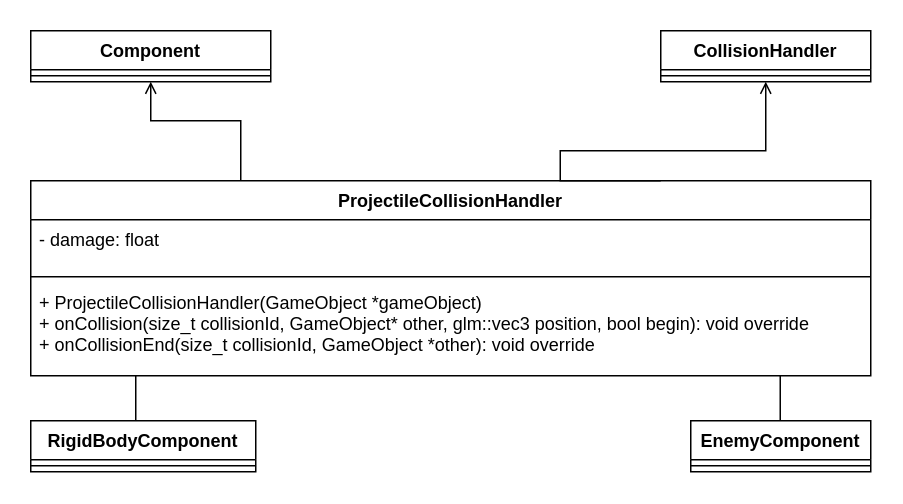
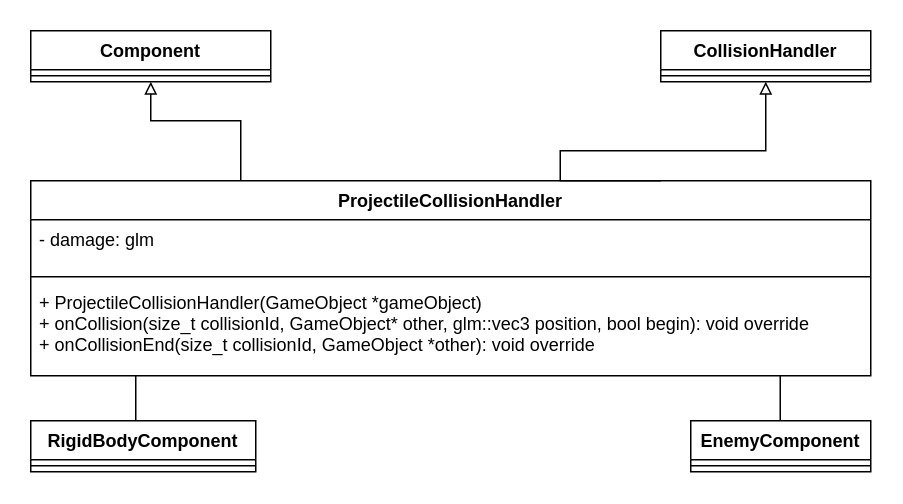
(151, 91) -> (151, 95)
(766, 91) -> (766, 95)
(105, 240) -> (95, 240)
